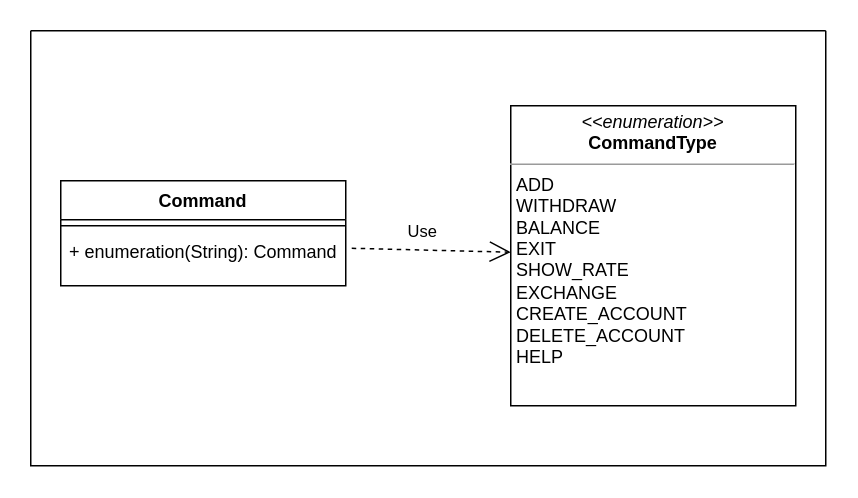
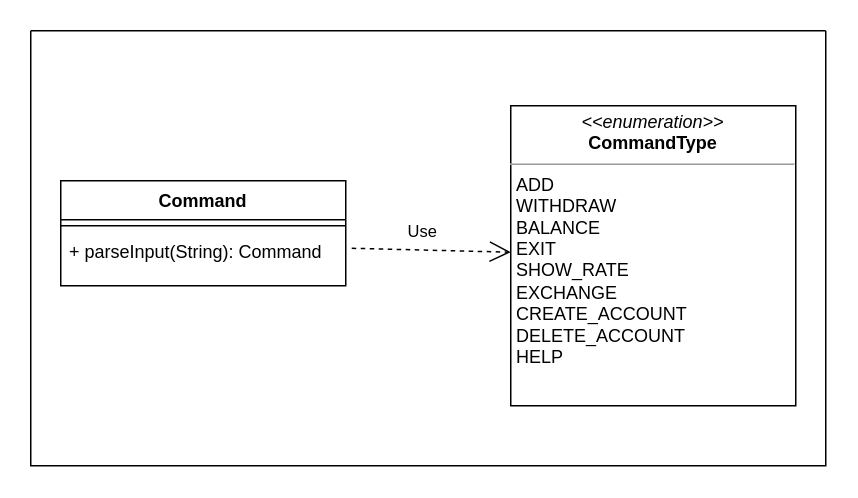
(205, 264) -> (205, 264)
